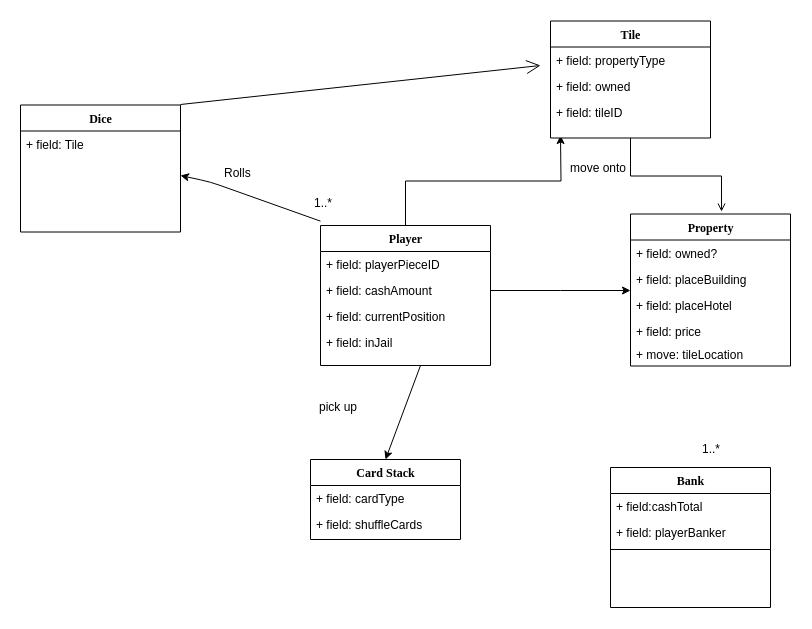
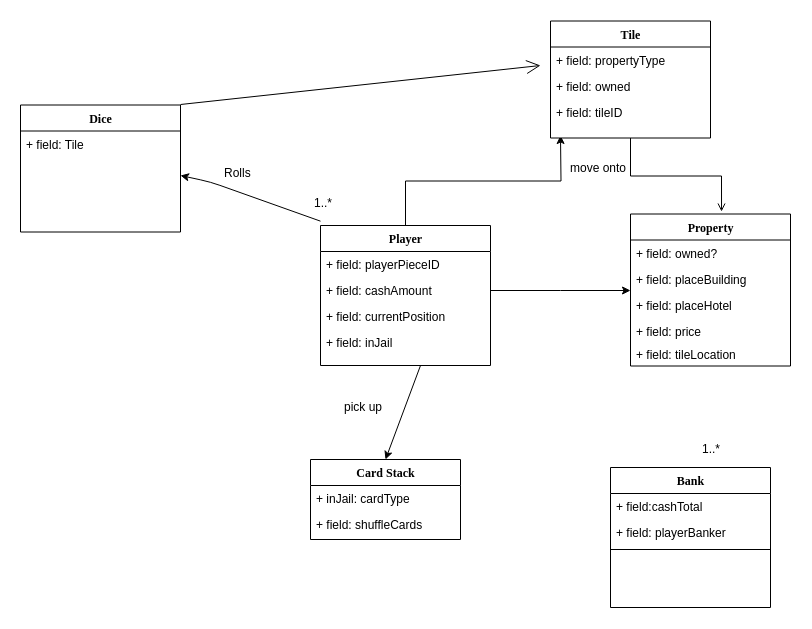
(694, 356) -> (695, 356)
(343, 408) -> (368, 408)
(366, 500) -> (368, 500)
